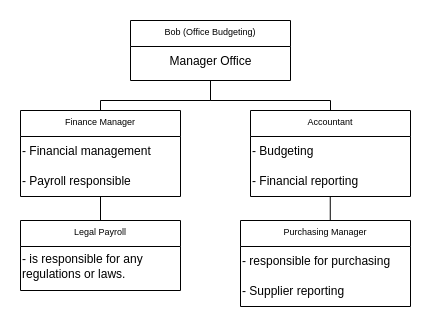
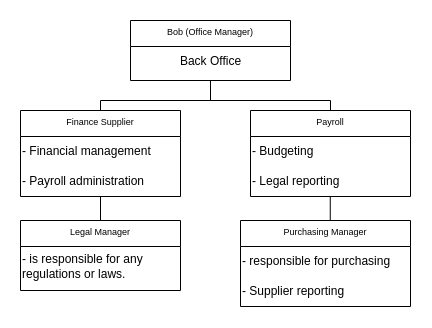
(210, 32) -> (210, 32)
(211, 62) -> (211, 62)
(100, 122) -> (100, 122)
(330, 122) -> (330, 122)
(84, 182) -> (92, 182)
(314, 182) -> (303, 182)
(100, 232) -> (100, 232)
